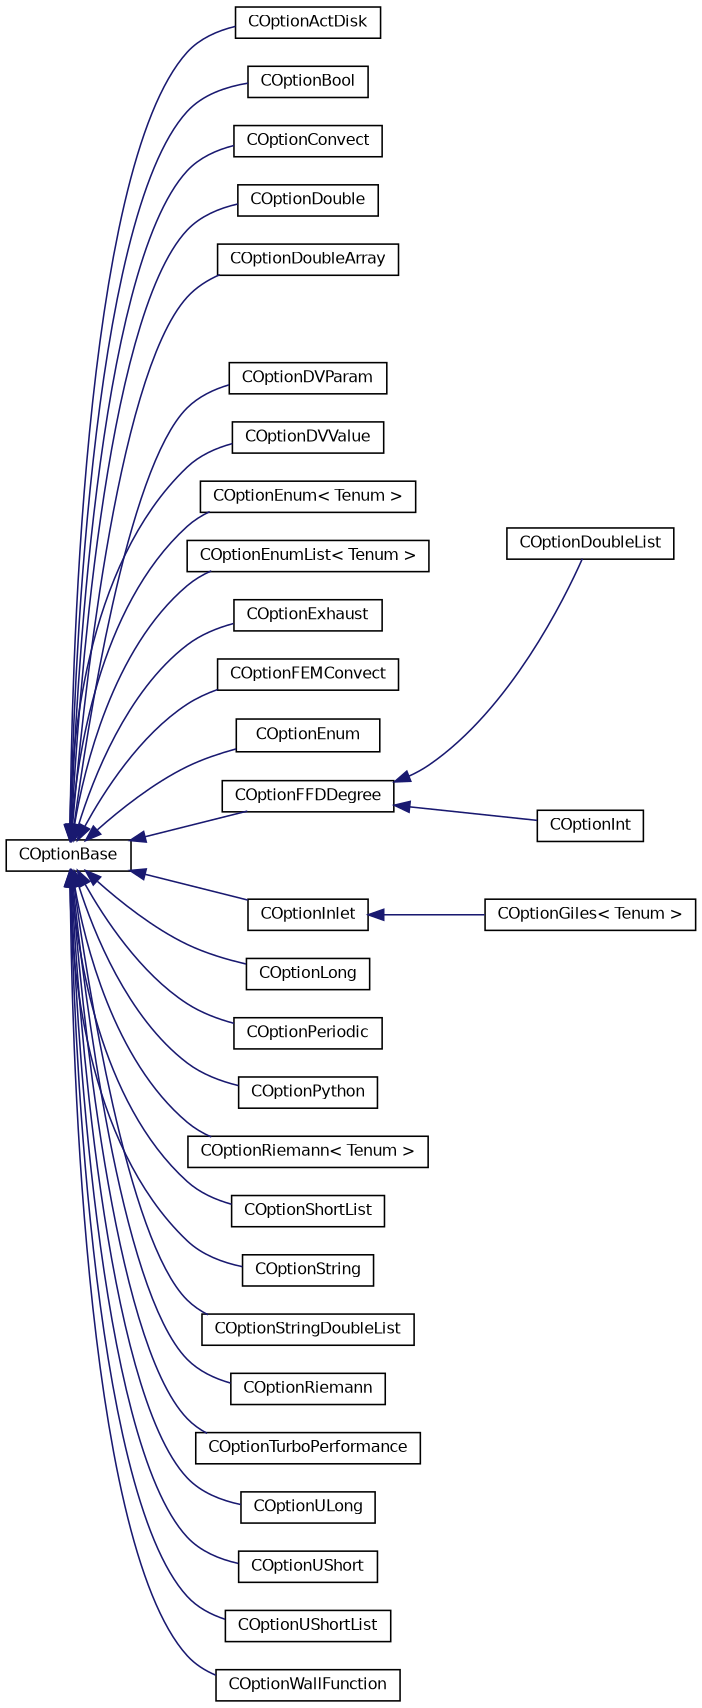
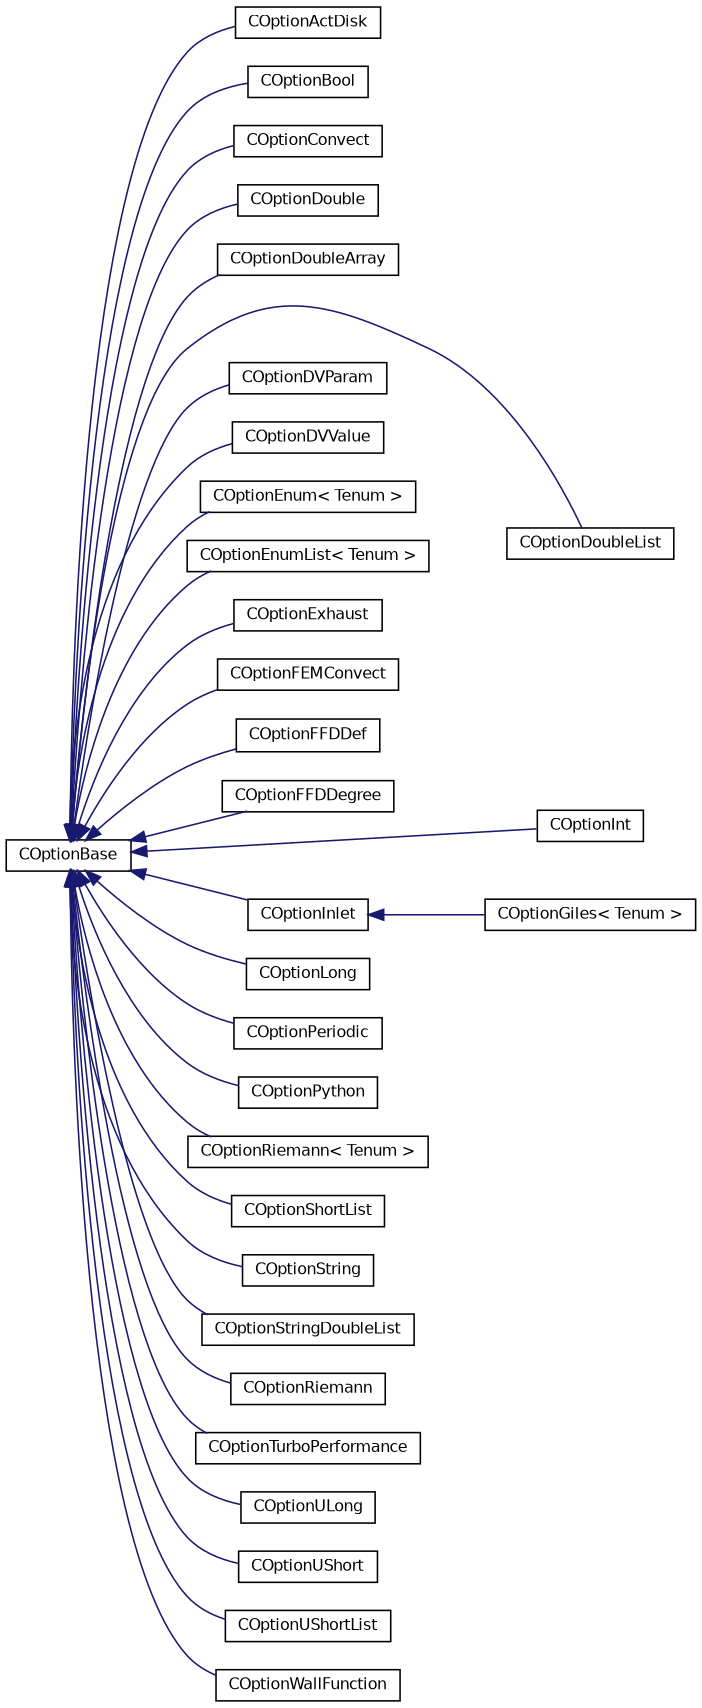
(512, 681) -> (189, 347)
(308, 735) -> (308, 735)
(473, 814) -> (342, 840)
